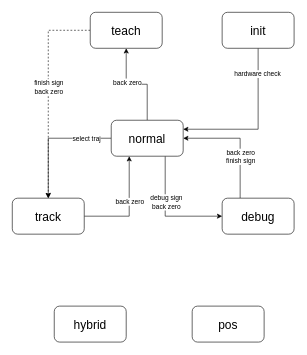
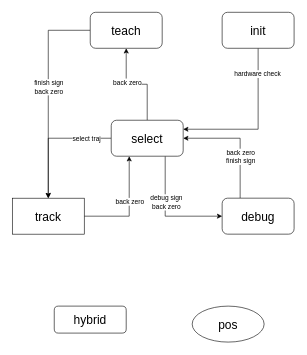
(48, 34) -> (48, 34)
(147, 138) -> (147, 138)
(48, 216) -> (48, 216)
(90, 324) -> (90, 320)
(228, 324) -> (228, 324)
